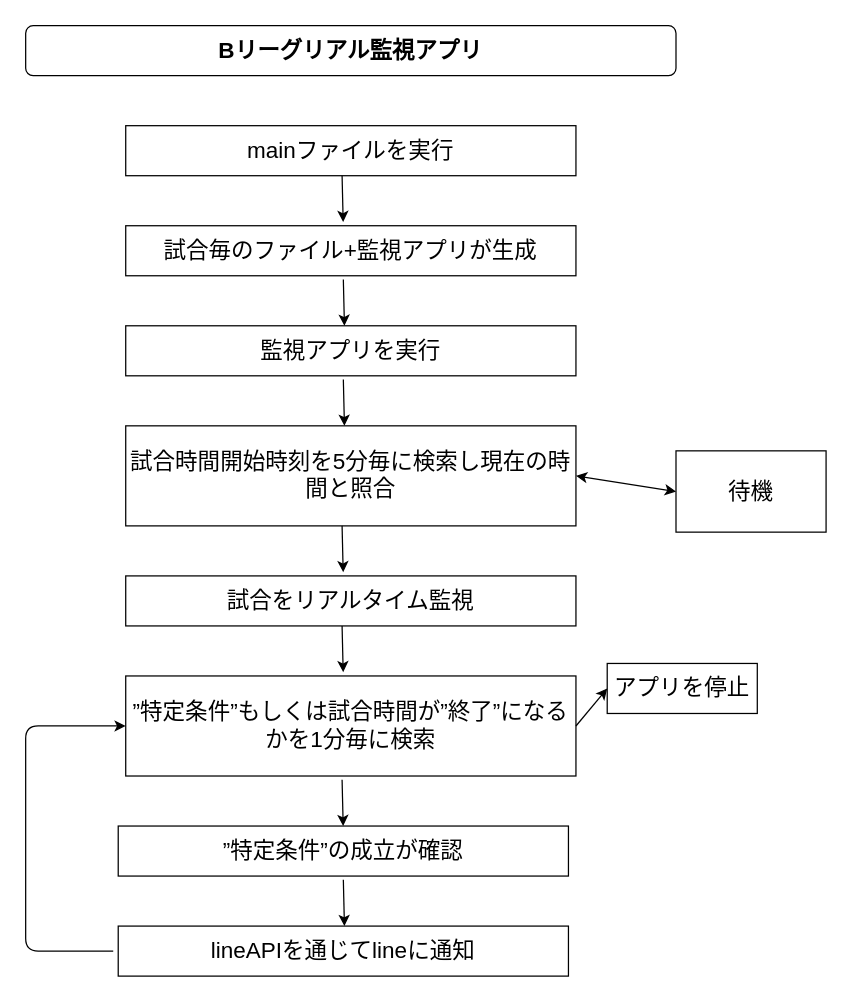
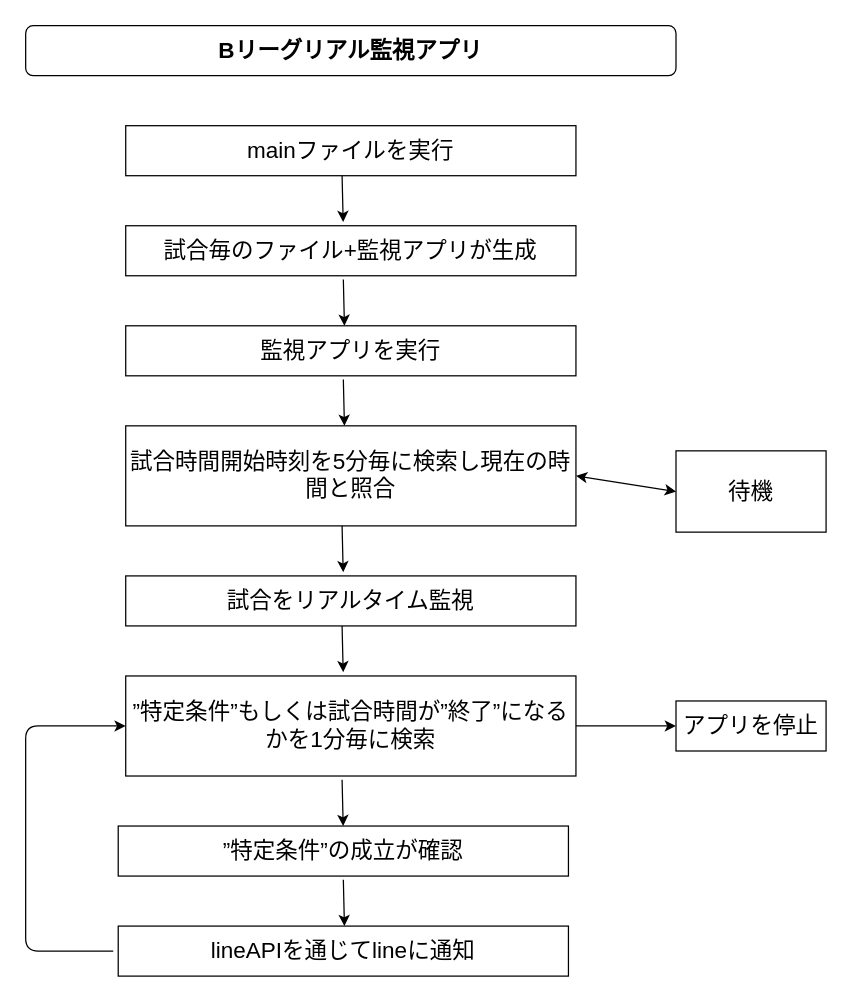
(682, 688) -> (751, 726)
